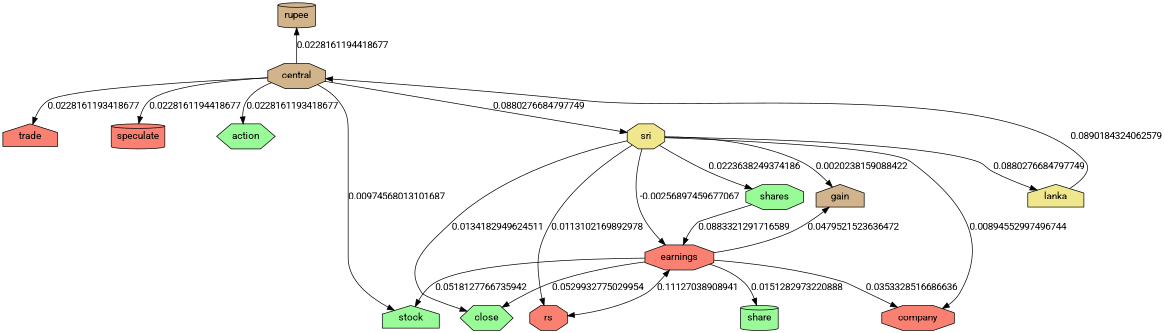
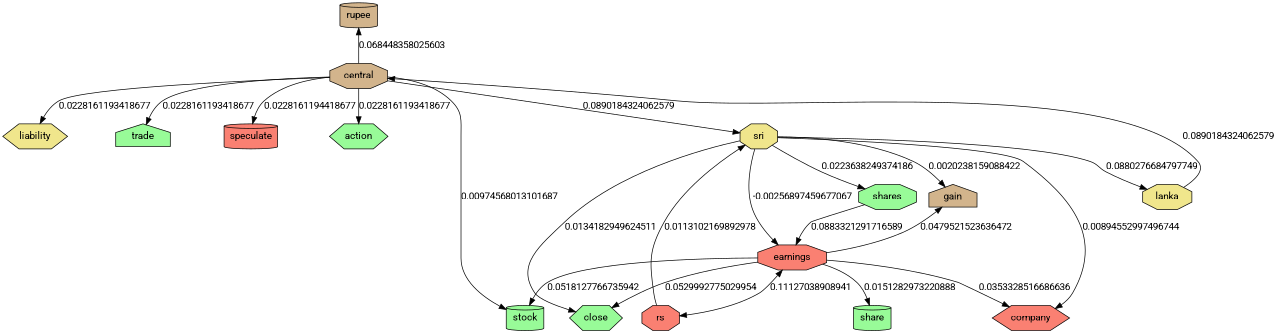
(343, 46) -> (402, 46)
(539, 106) -> (629, 106)
(30, 136) -> (143, 136)
none -> (35, 136)
(1056, 197) -> (1167, 197)
(560, 208) -> (669, 214)
(598, 288) -> (711, 288)
(411, 318) -> (525, 318)
(918, 318) -> (1031, 318)
